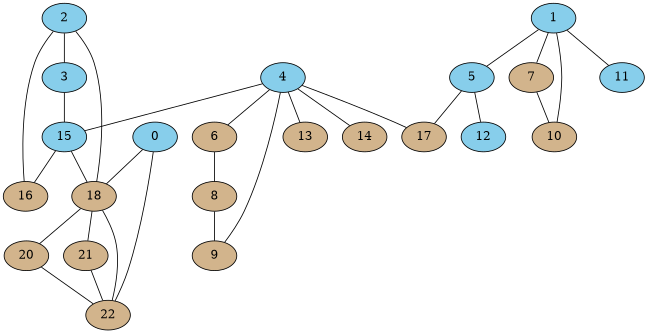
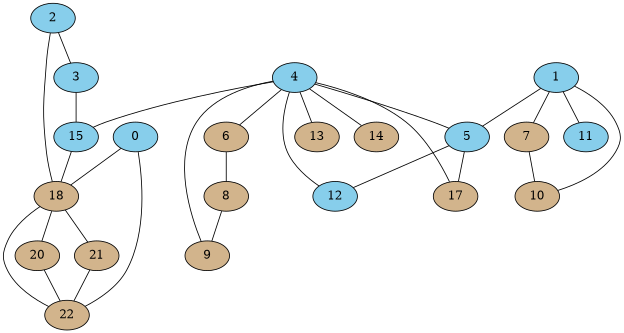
none -> (399, 110)
none -> (285, 145)
(26, 196) -> none
